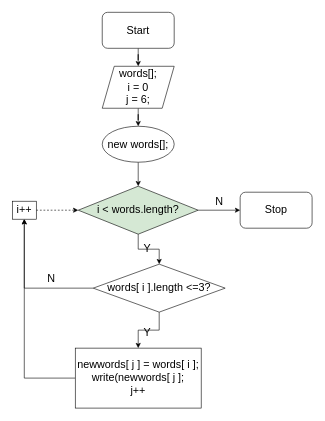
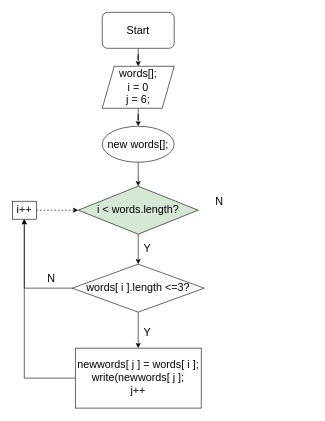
(234, 210) -> none
(276, 210) -> none
(159, 288) -> (138, 288)
